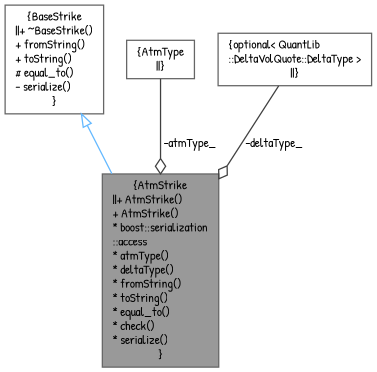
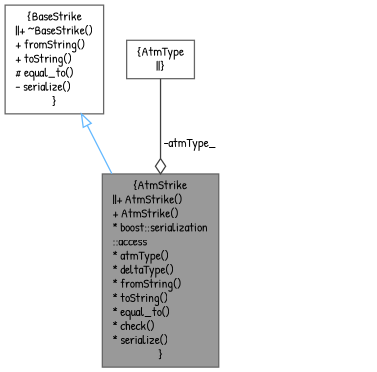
(295, 59) -> none
